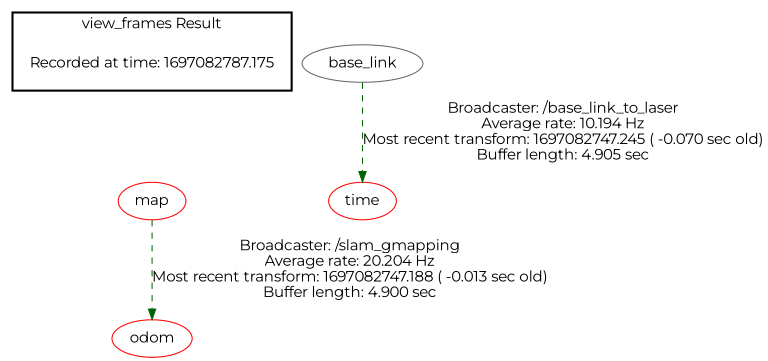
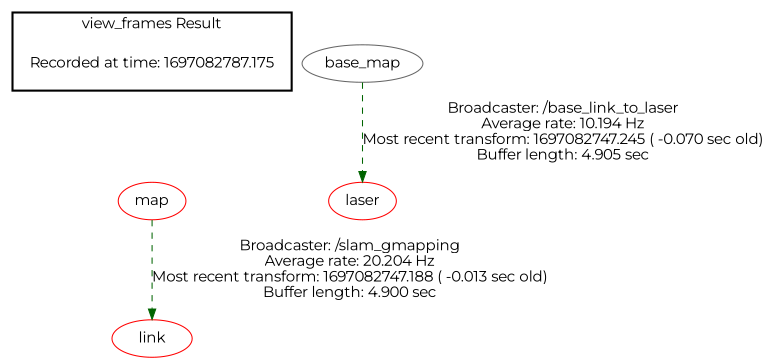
(362, 64) -> (362, 64)
(362, 201) -> (362, 201)
(152, 339) -> (152, 339)
